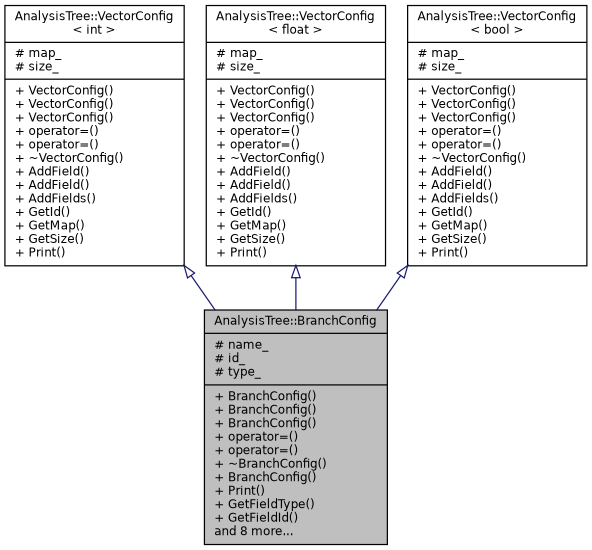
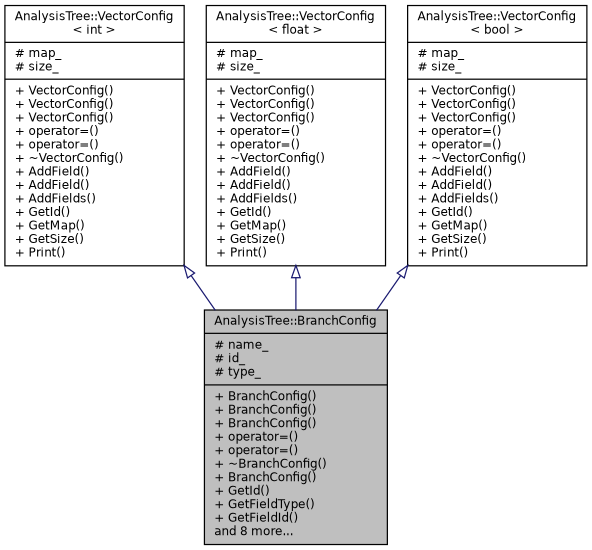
(240, 491) -> (242, 491)
